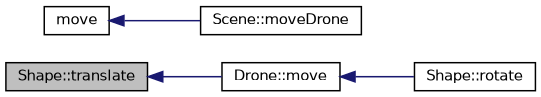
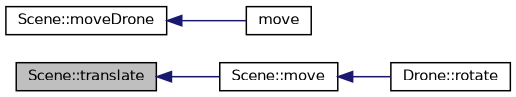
(162, 21) -> (214, 21)
(77, 77) -> (86, 77)
(281, 77) -> (279, 77)
(475, 77) -> (451, 77)
